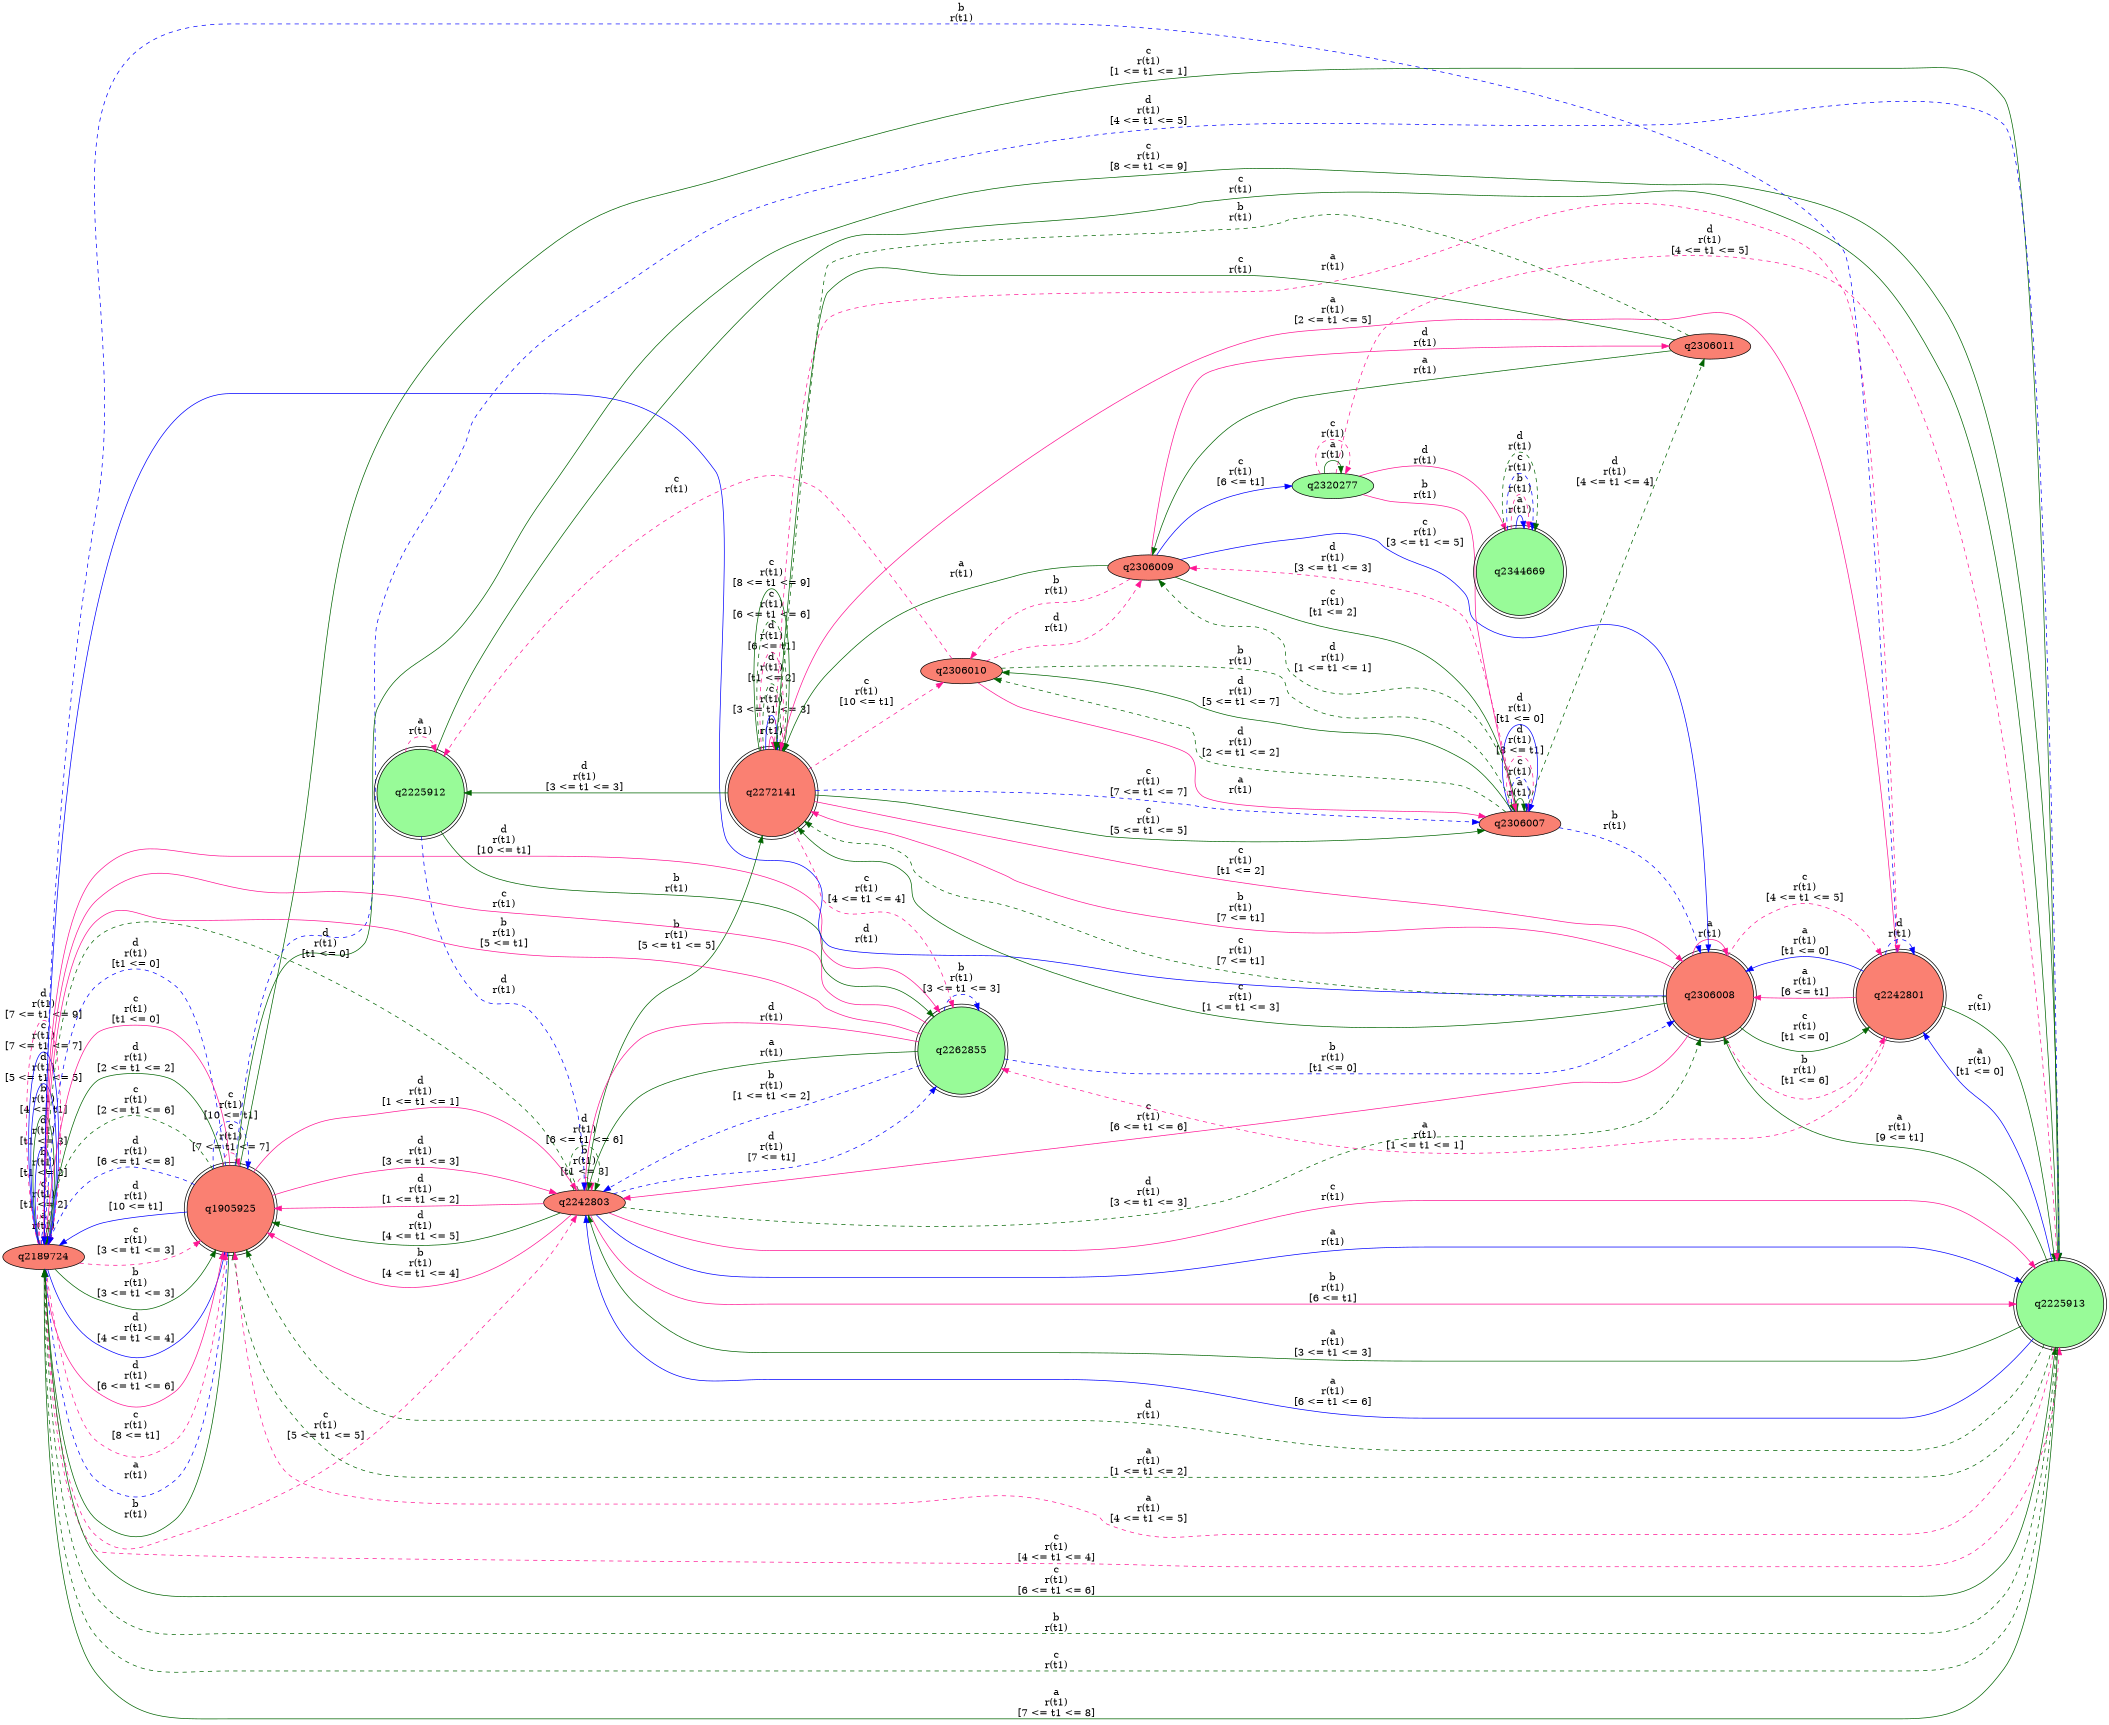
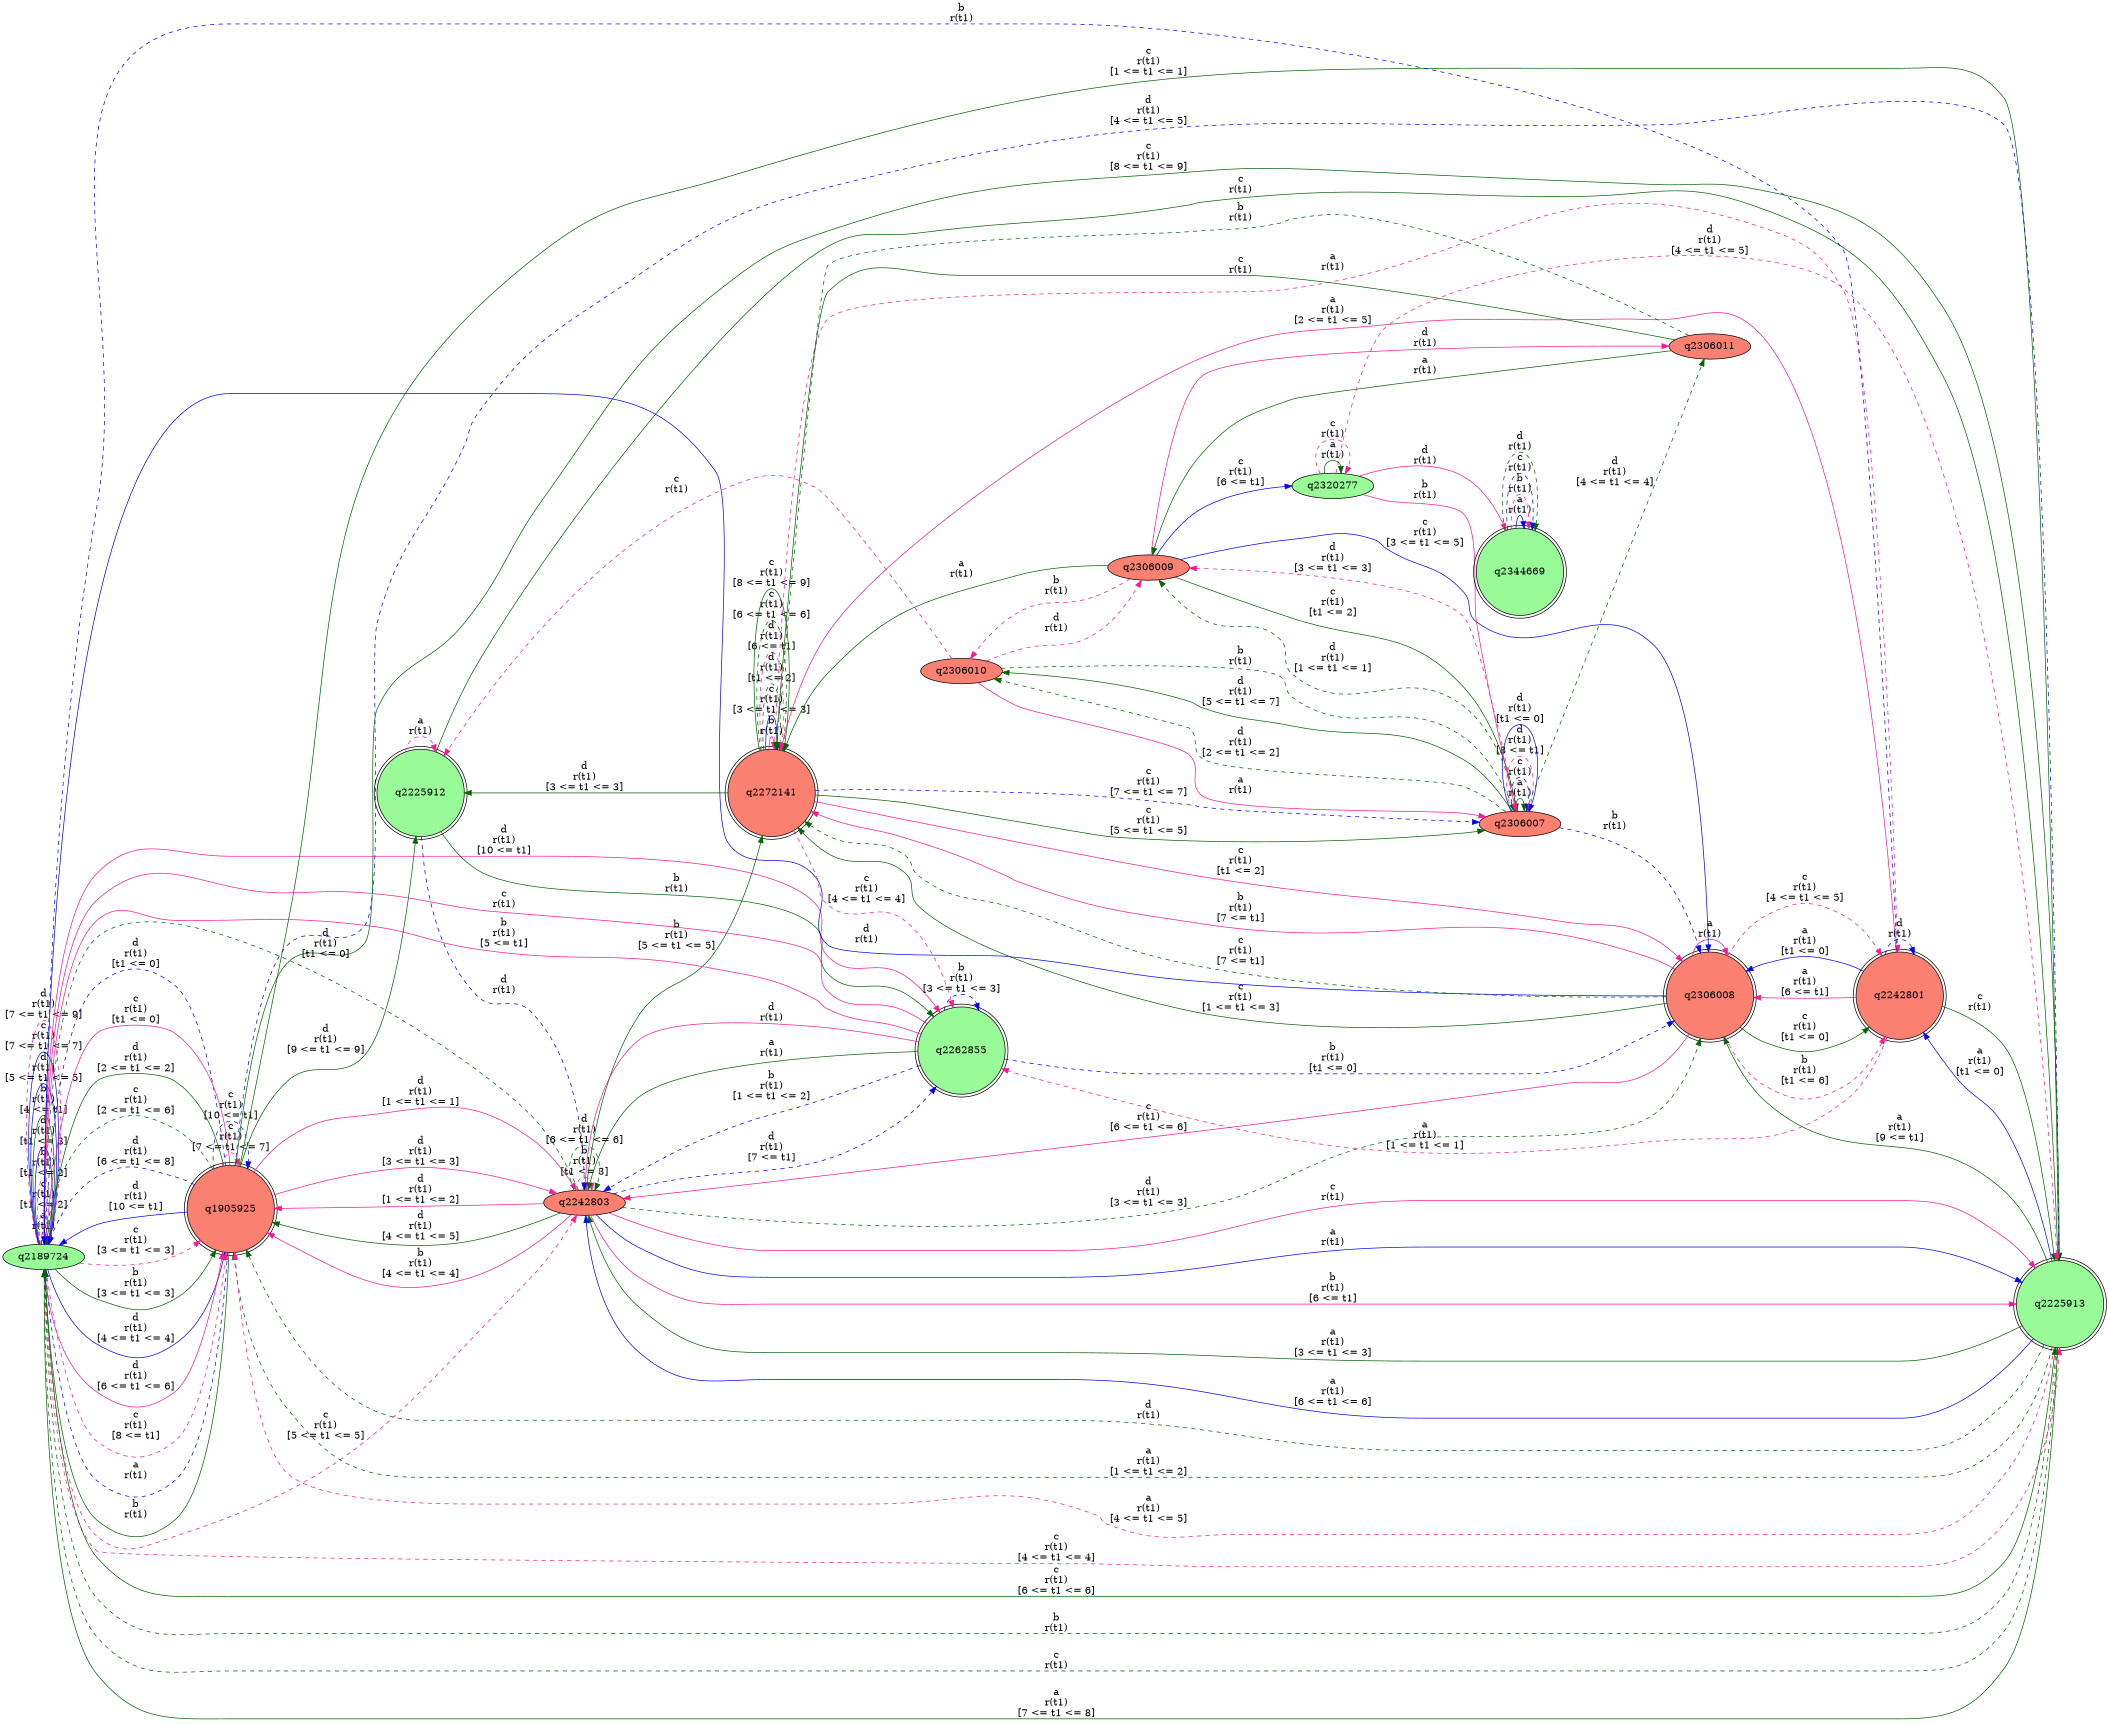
(873, 728) -> none
none -> (374, 1040)
(44, 1257) -> (44, 1257)
